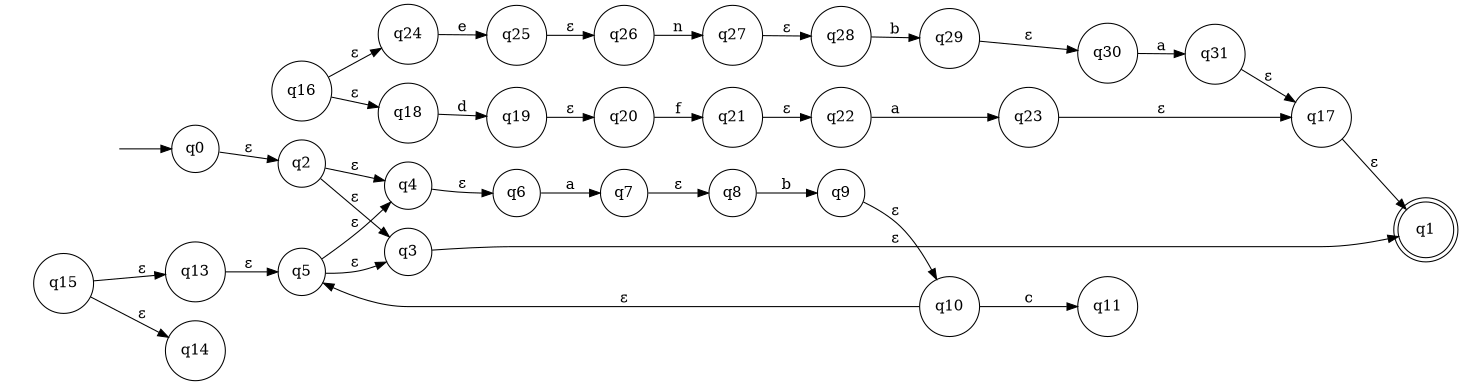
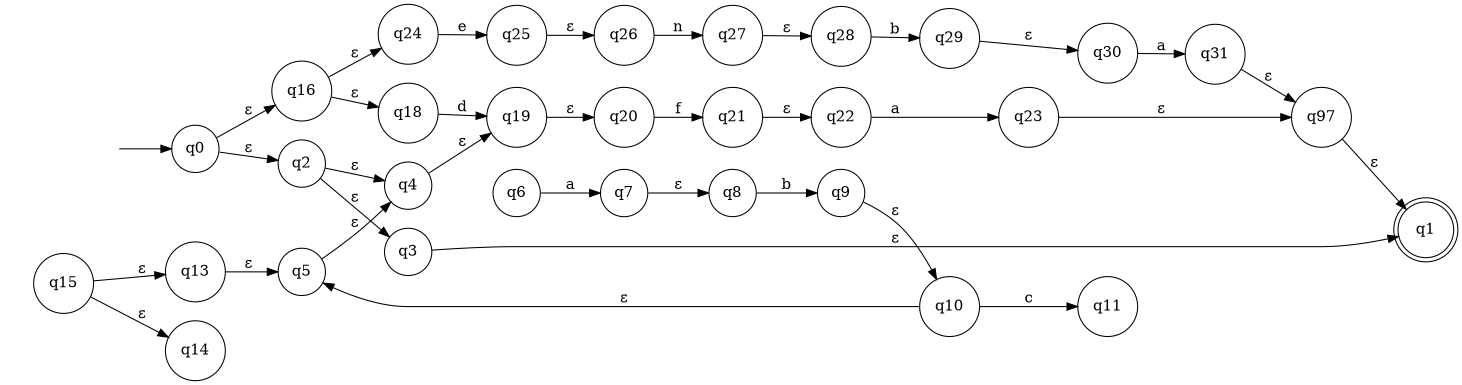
(1321, 117) -> (1321, 117)
none -> (241, 124)
(457, 192) -> (455, 156)
(351, 272) -> none
